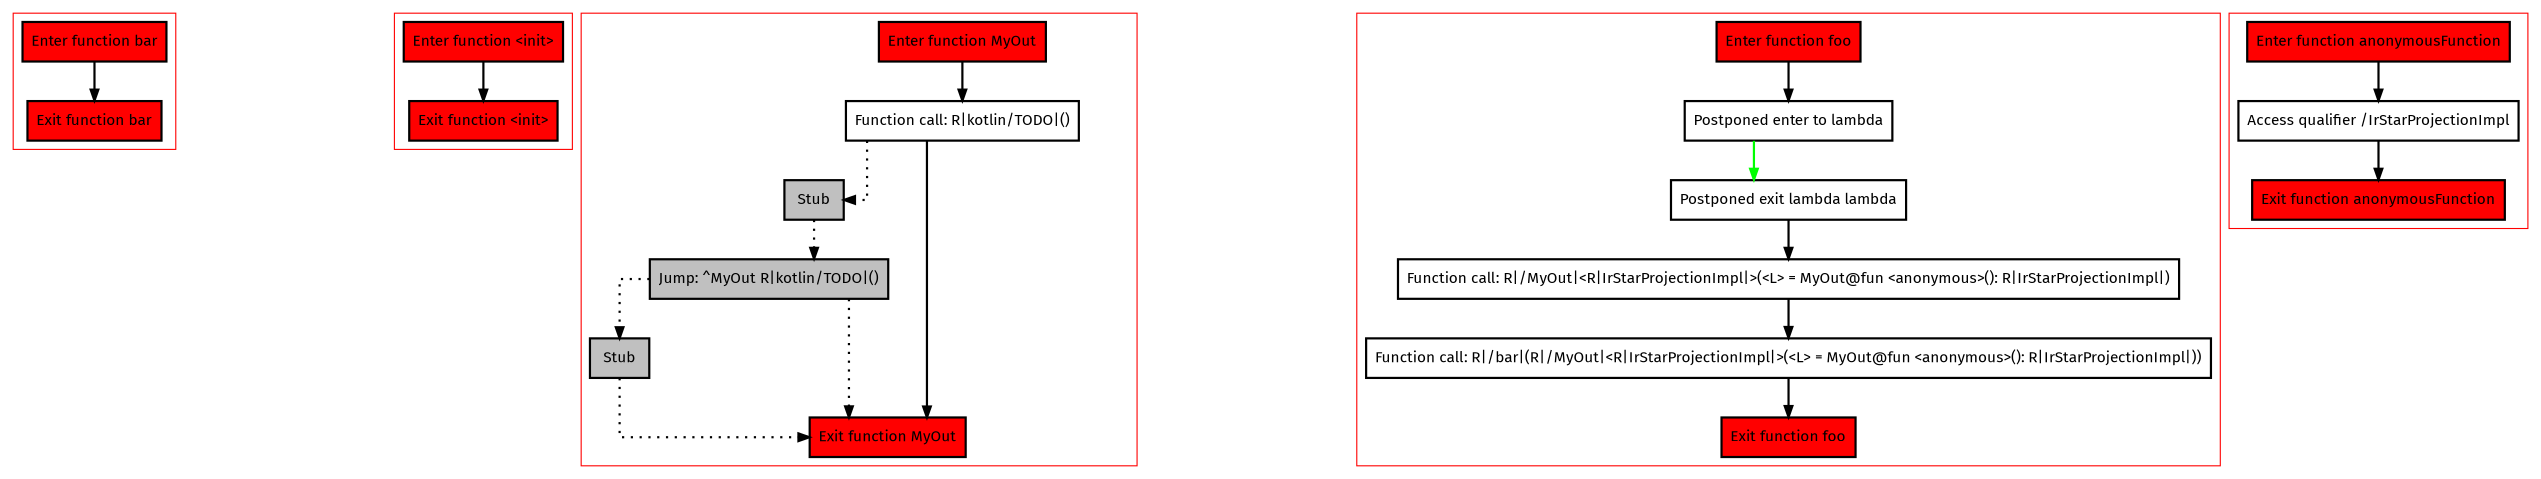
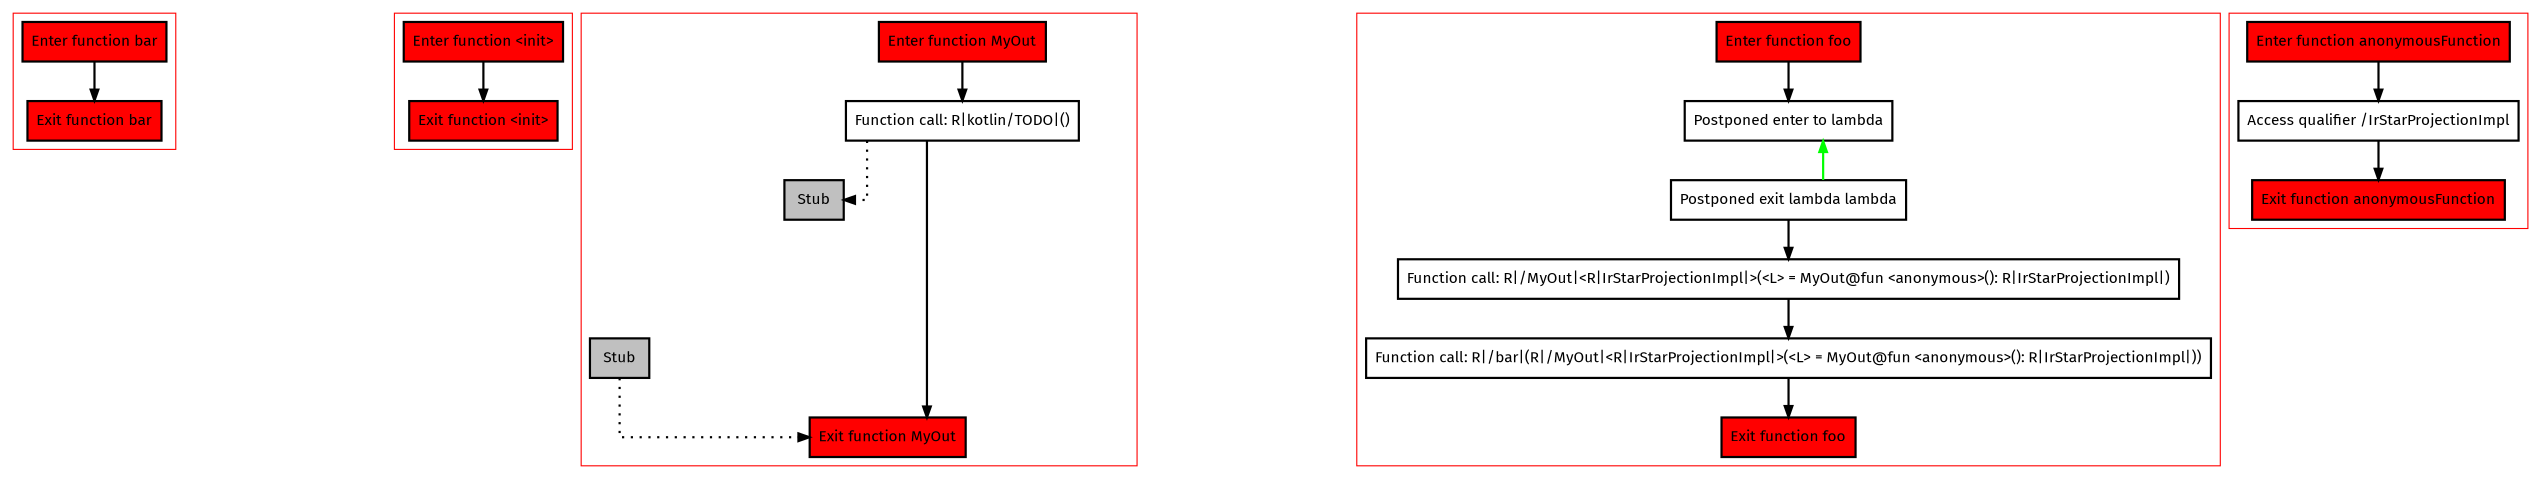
(1754, 155) -> (1823, 166)
(769, 279) -> none
